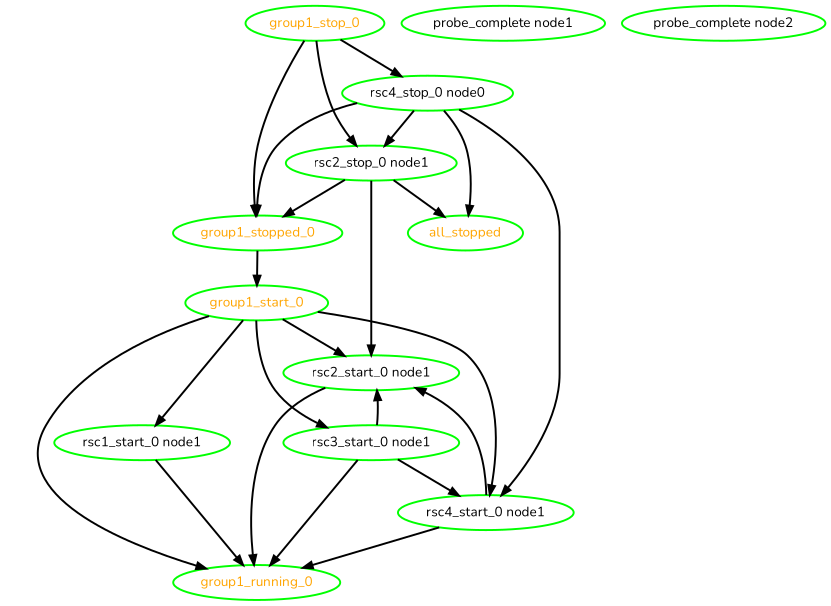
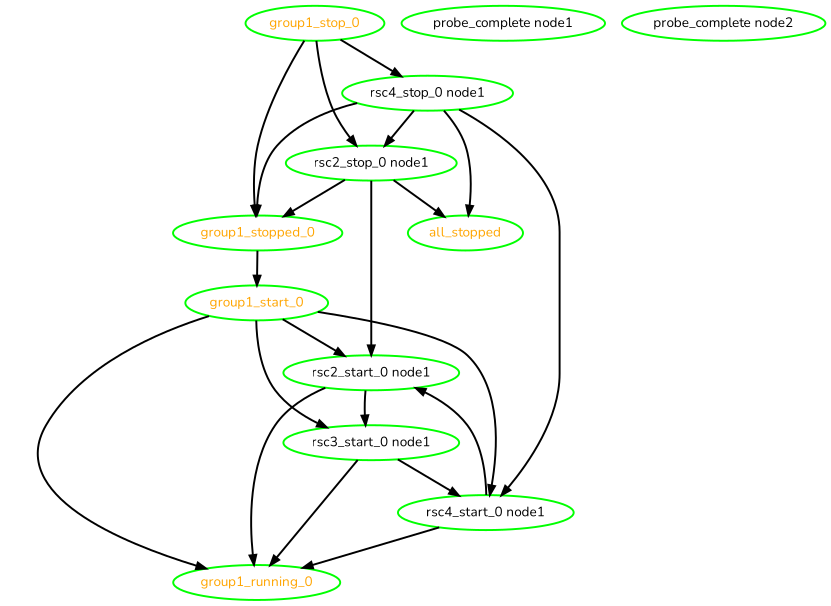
(428, 93) -> (428, 93)
(378, 413) -> (365, 403)
(142, 443) -> none
